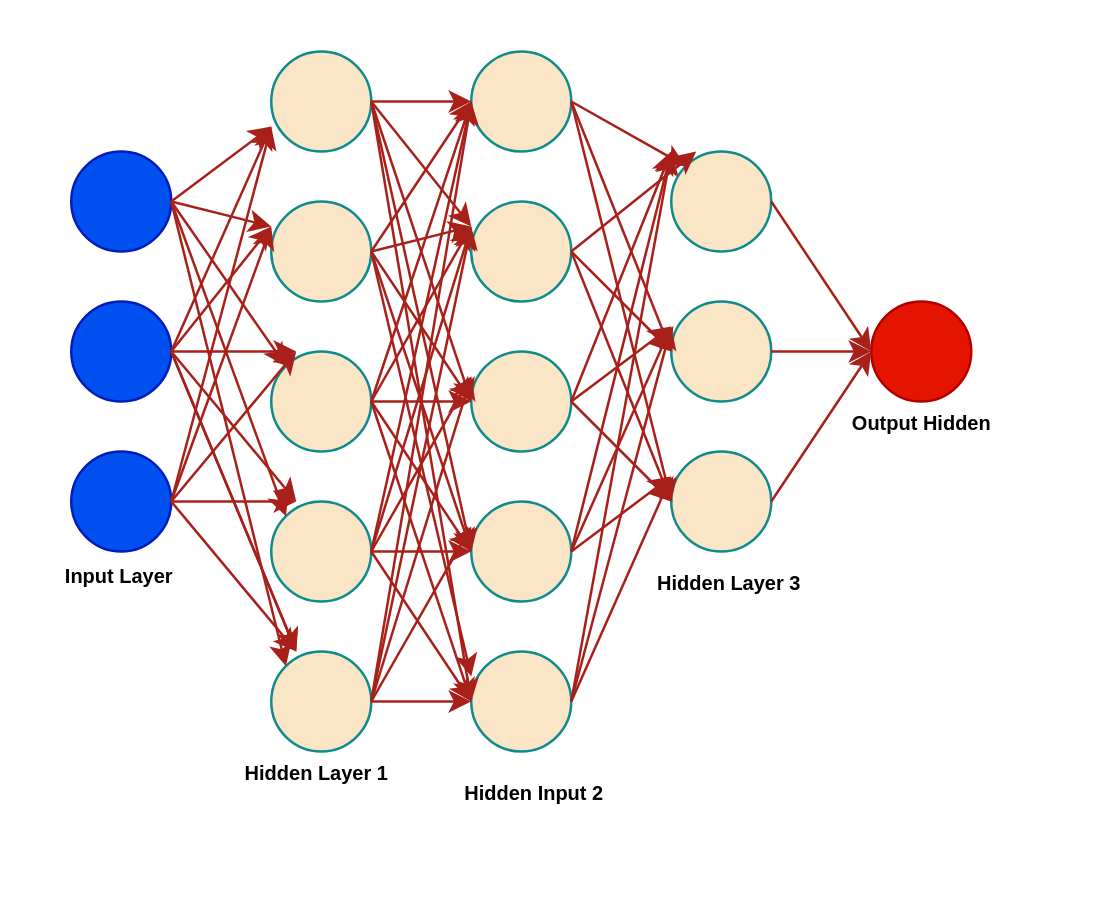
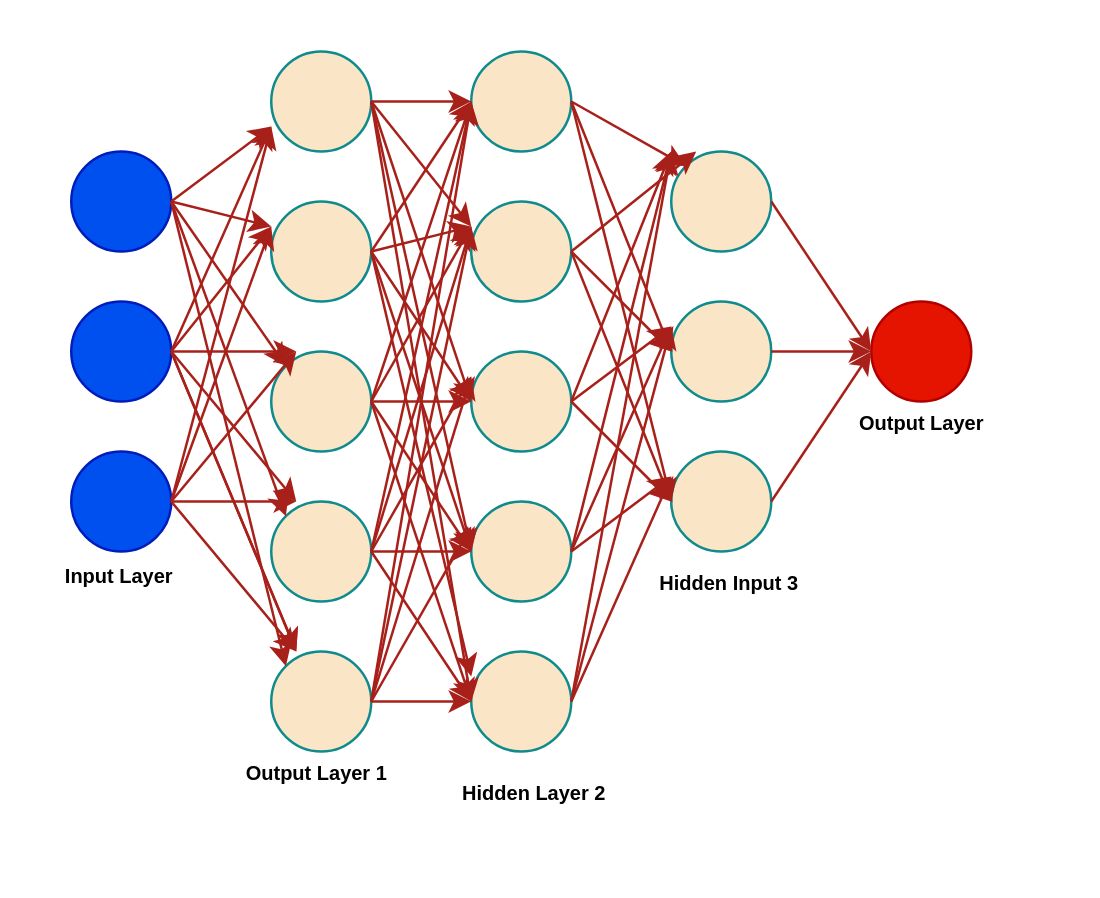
(923, 424) -> (923, 424)
(730, 584) -> (730, 584)
(318, 774) -> (318, 774)
(535, 794) -> (535, 794)
